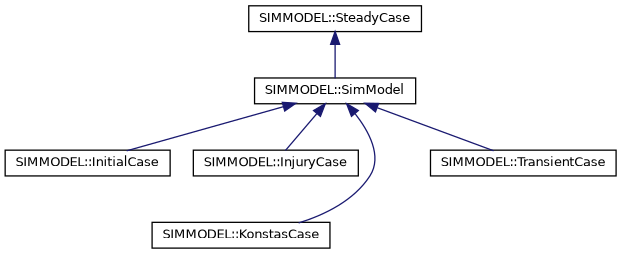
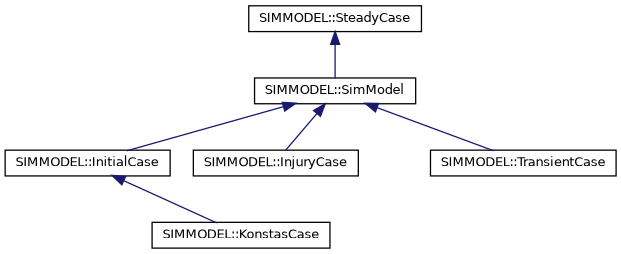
(364, 183) -> (170, 202)
